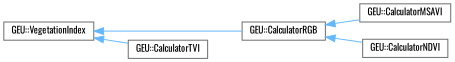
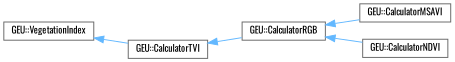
(173, 31) -> (230, 40)
